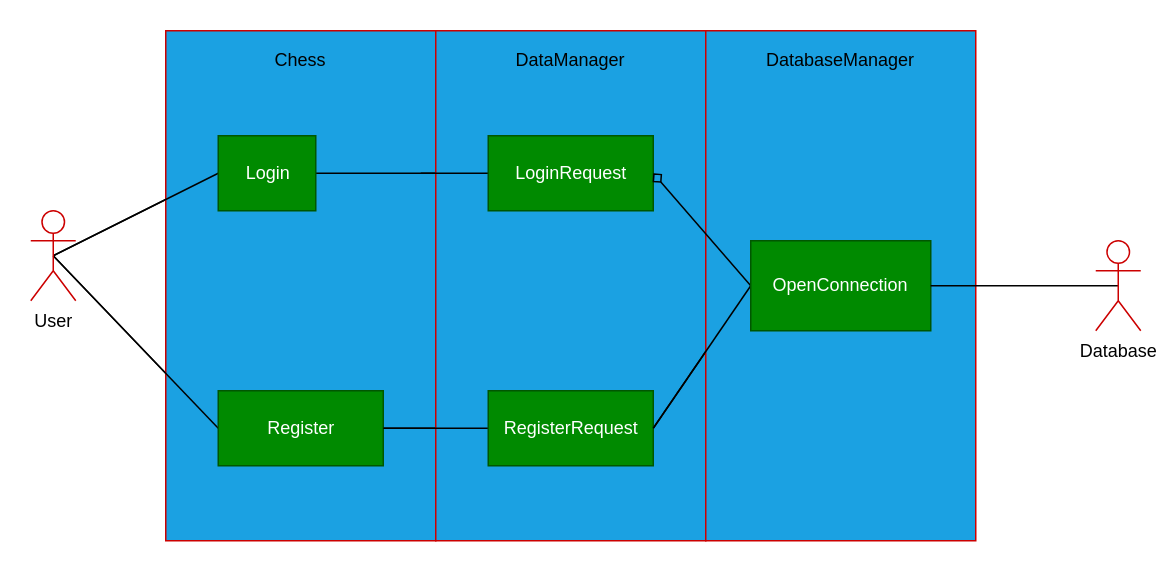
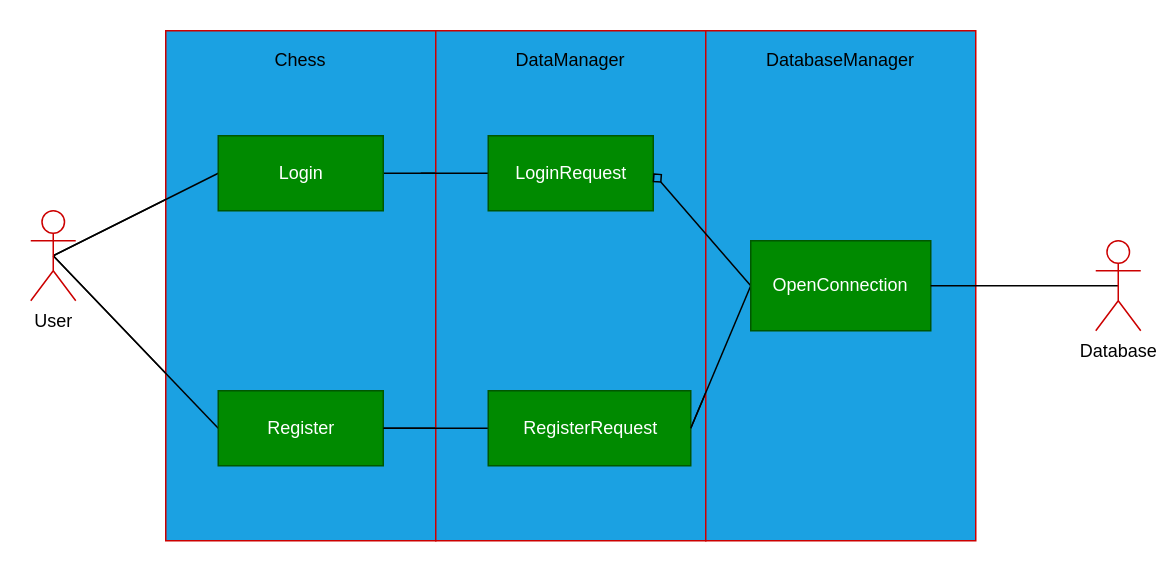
(267, 173) -> (301, 173)
(571, 428) -> (590, 428)
